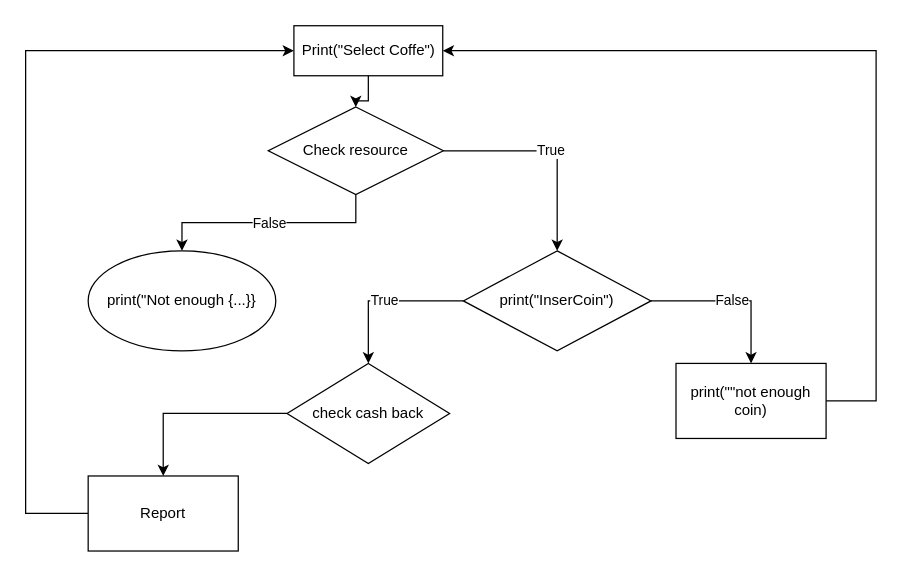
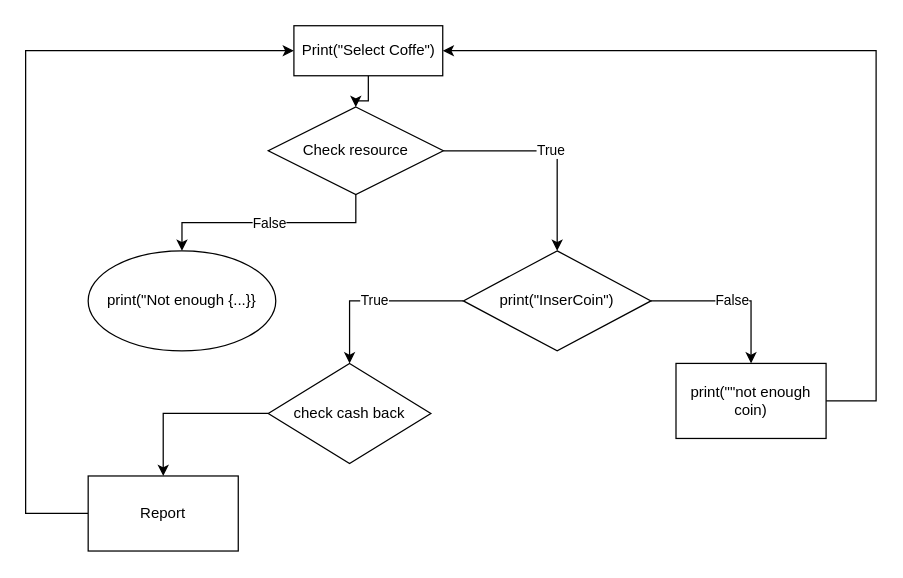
(368, 413) -> (349, 413)
